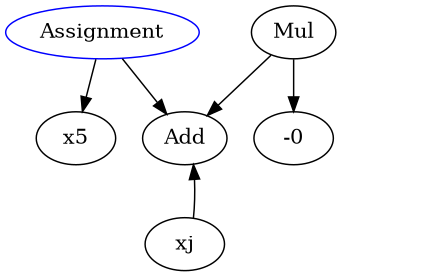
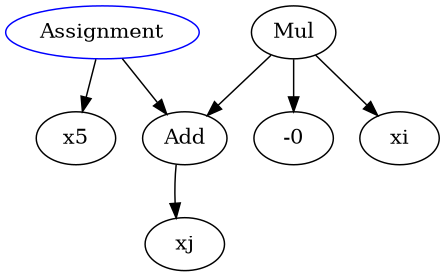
none -> (400, 138)
(195, 199) -> (175, 184)
